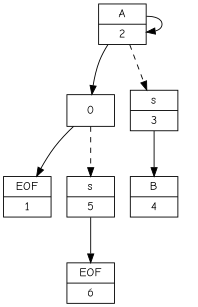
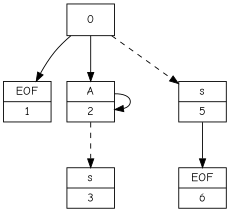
(98, 64) -> (91, 54)
(154, 197) -> none
